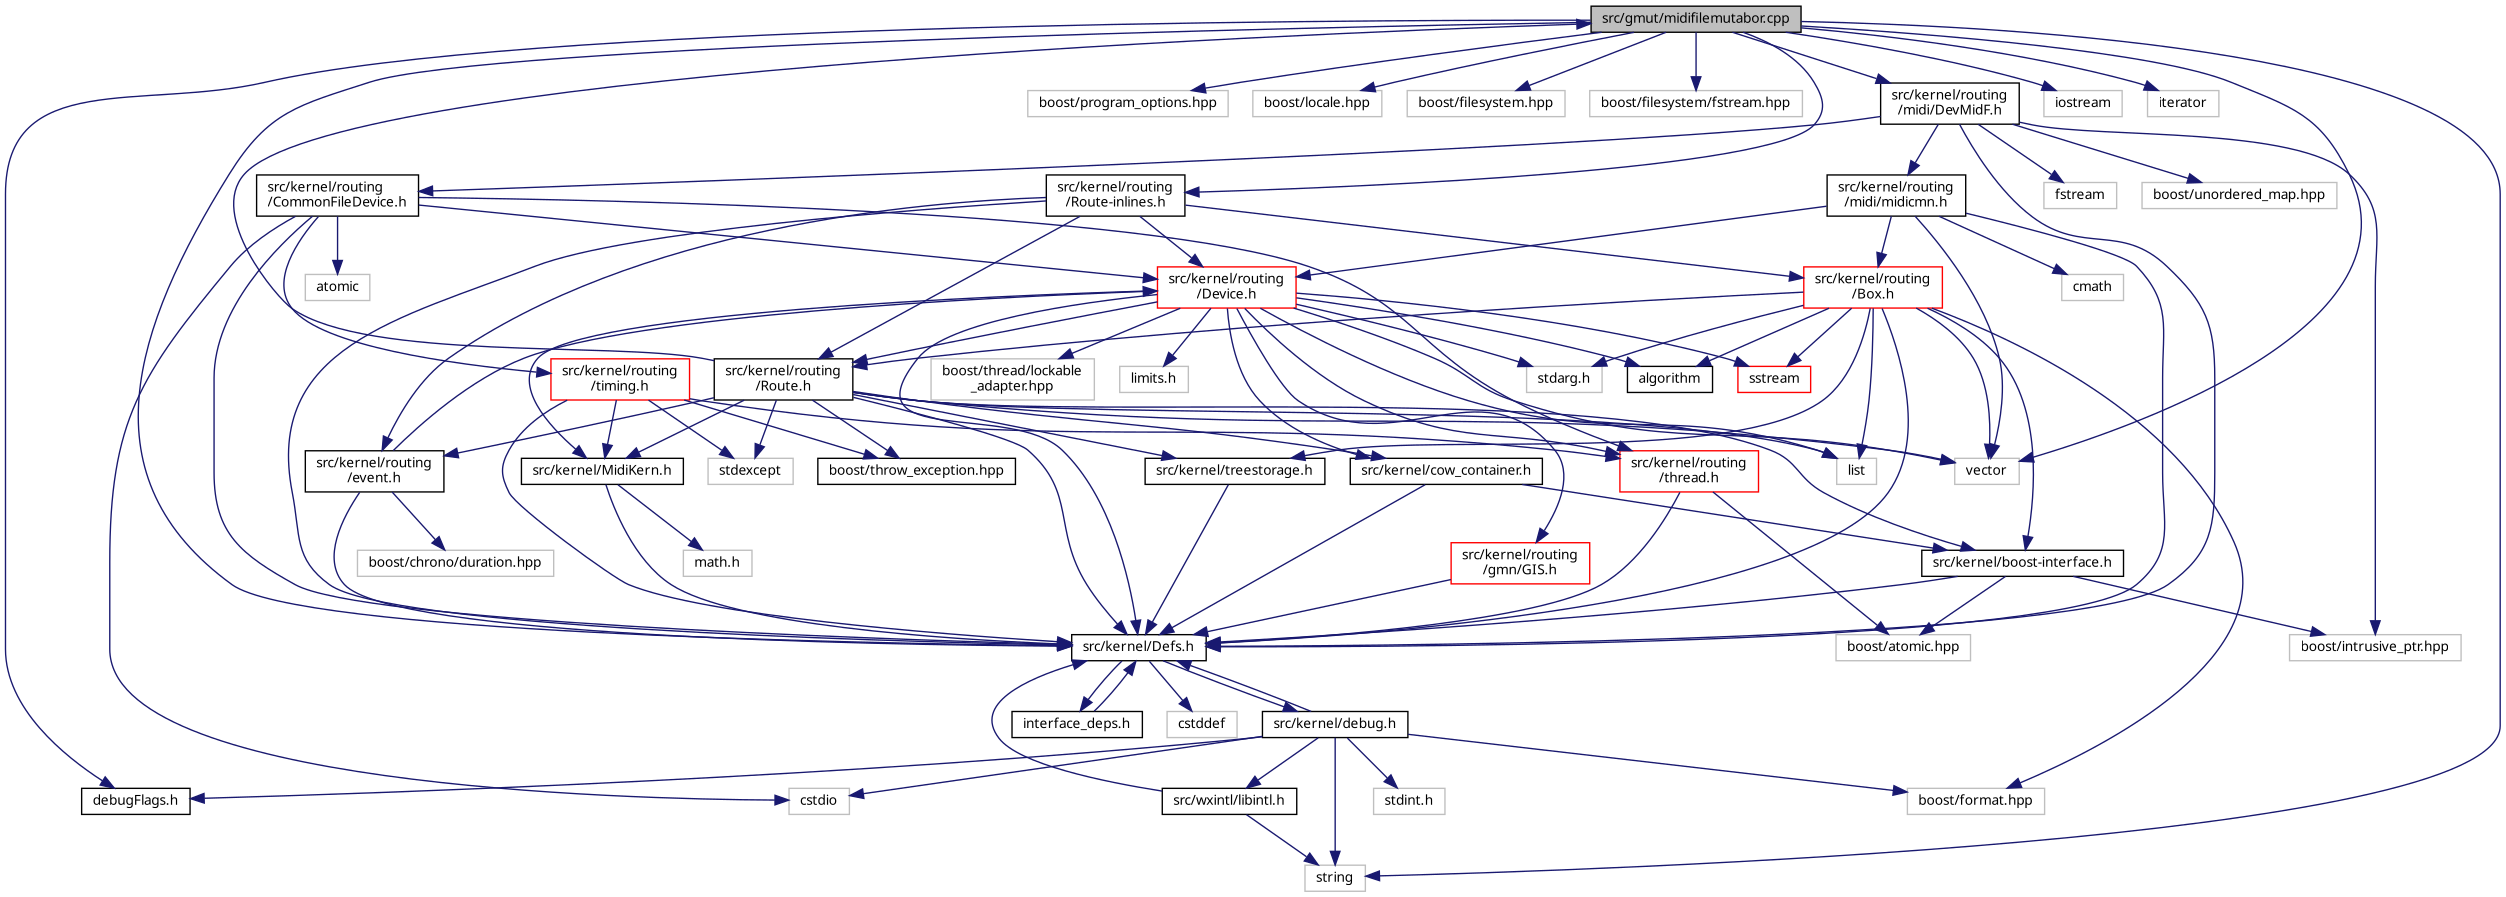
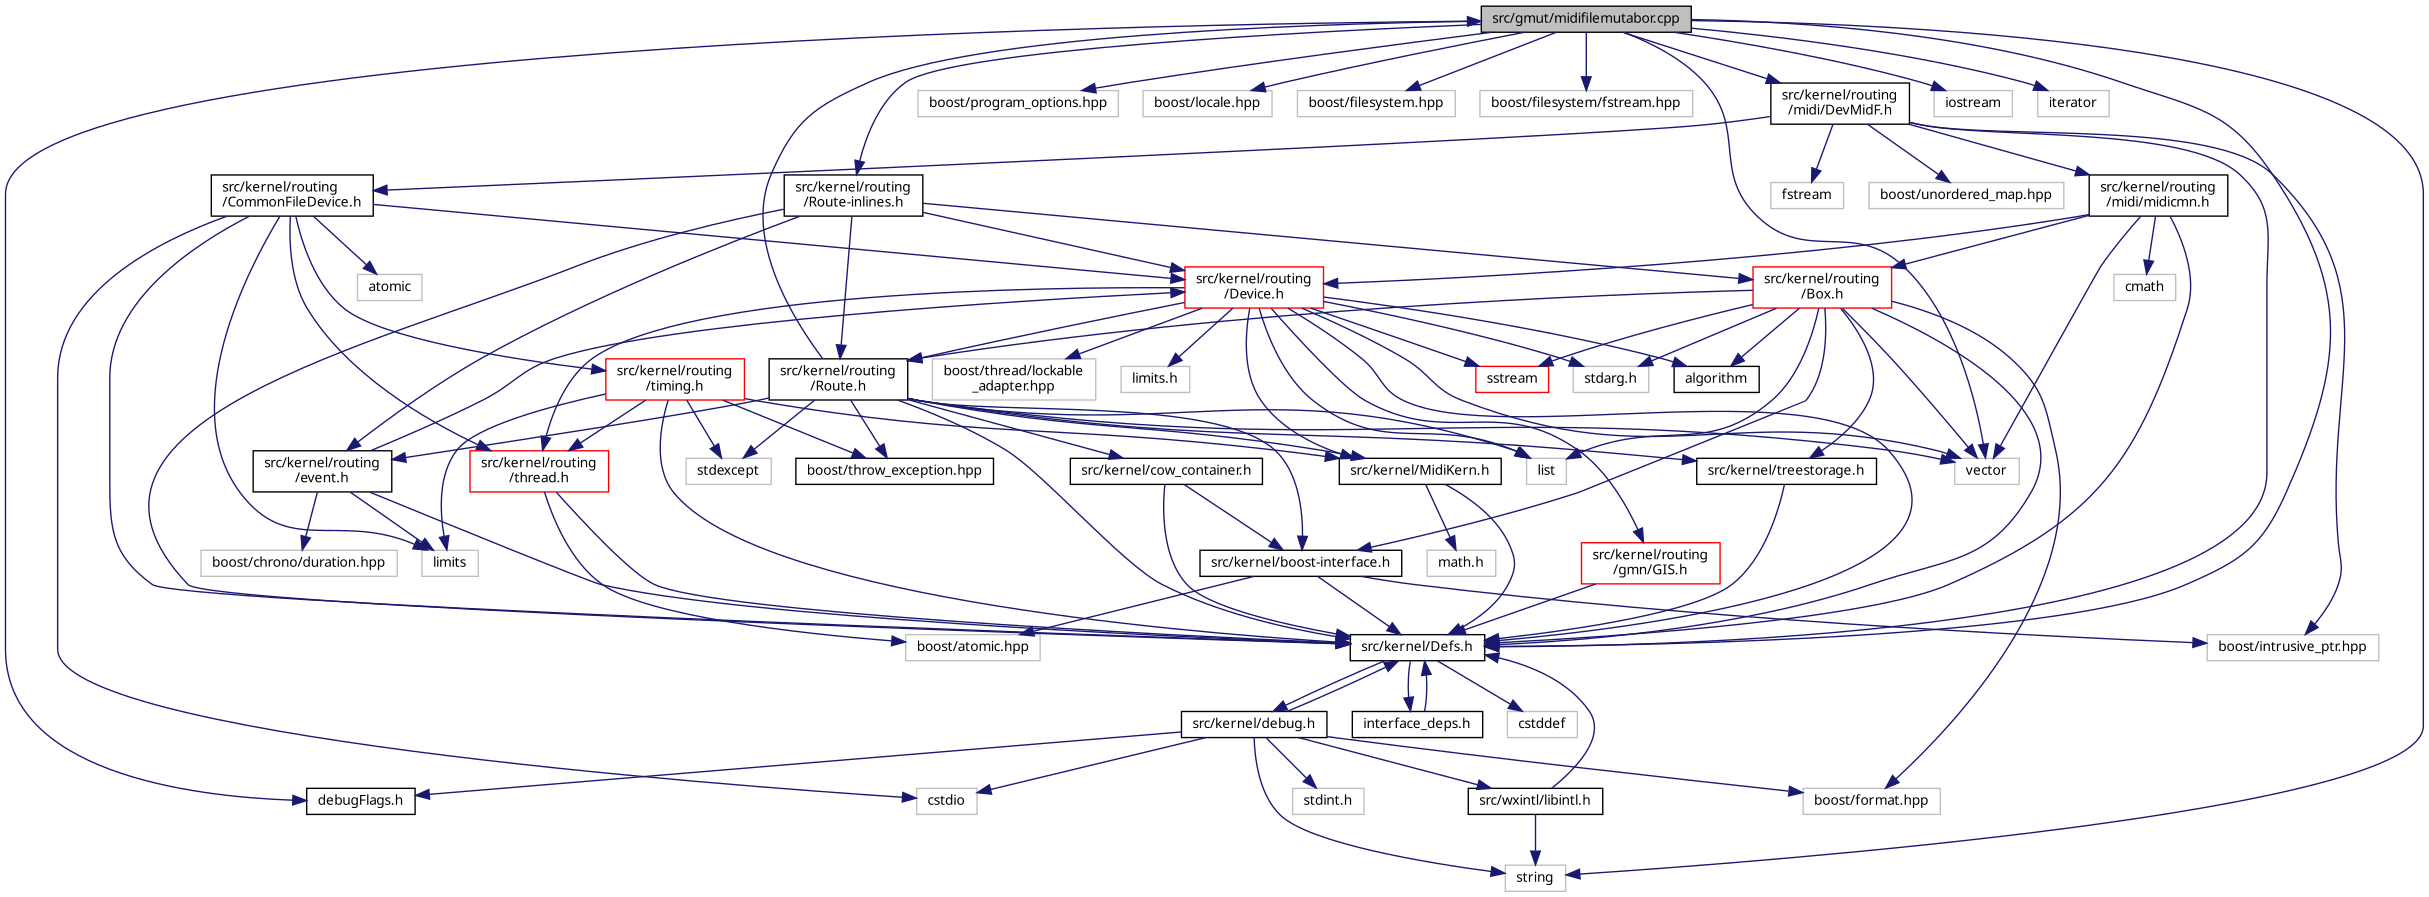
(1257, 397) -> none
none -> (450, 563)
